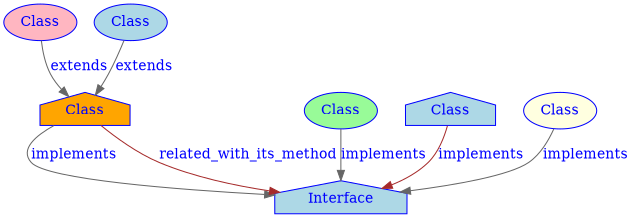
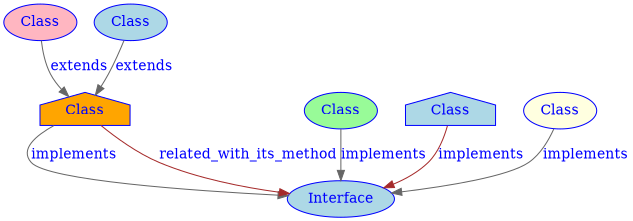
(341, 199) -> (341, 199)
